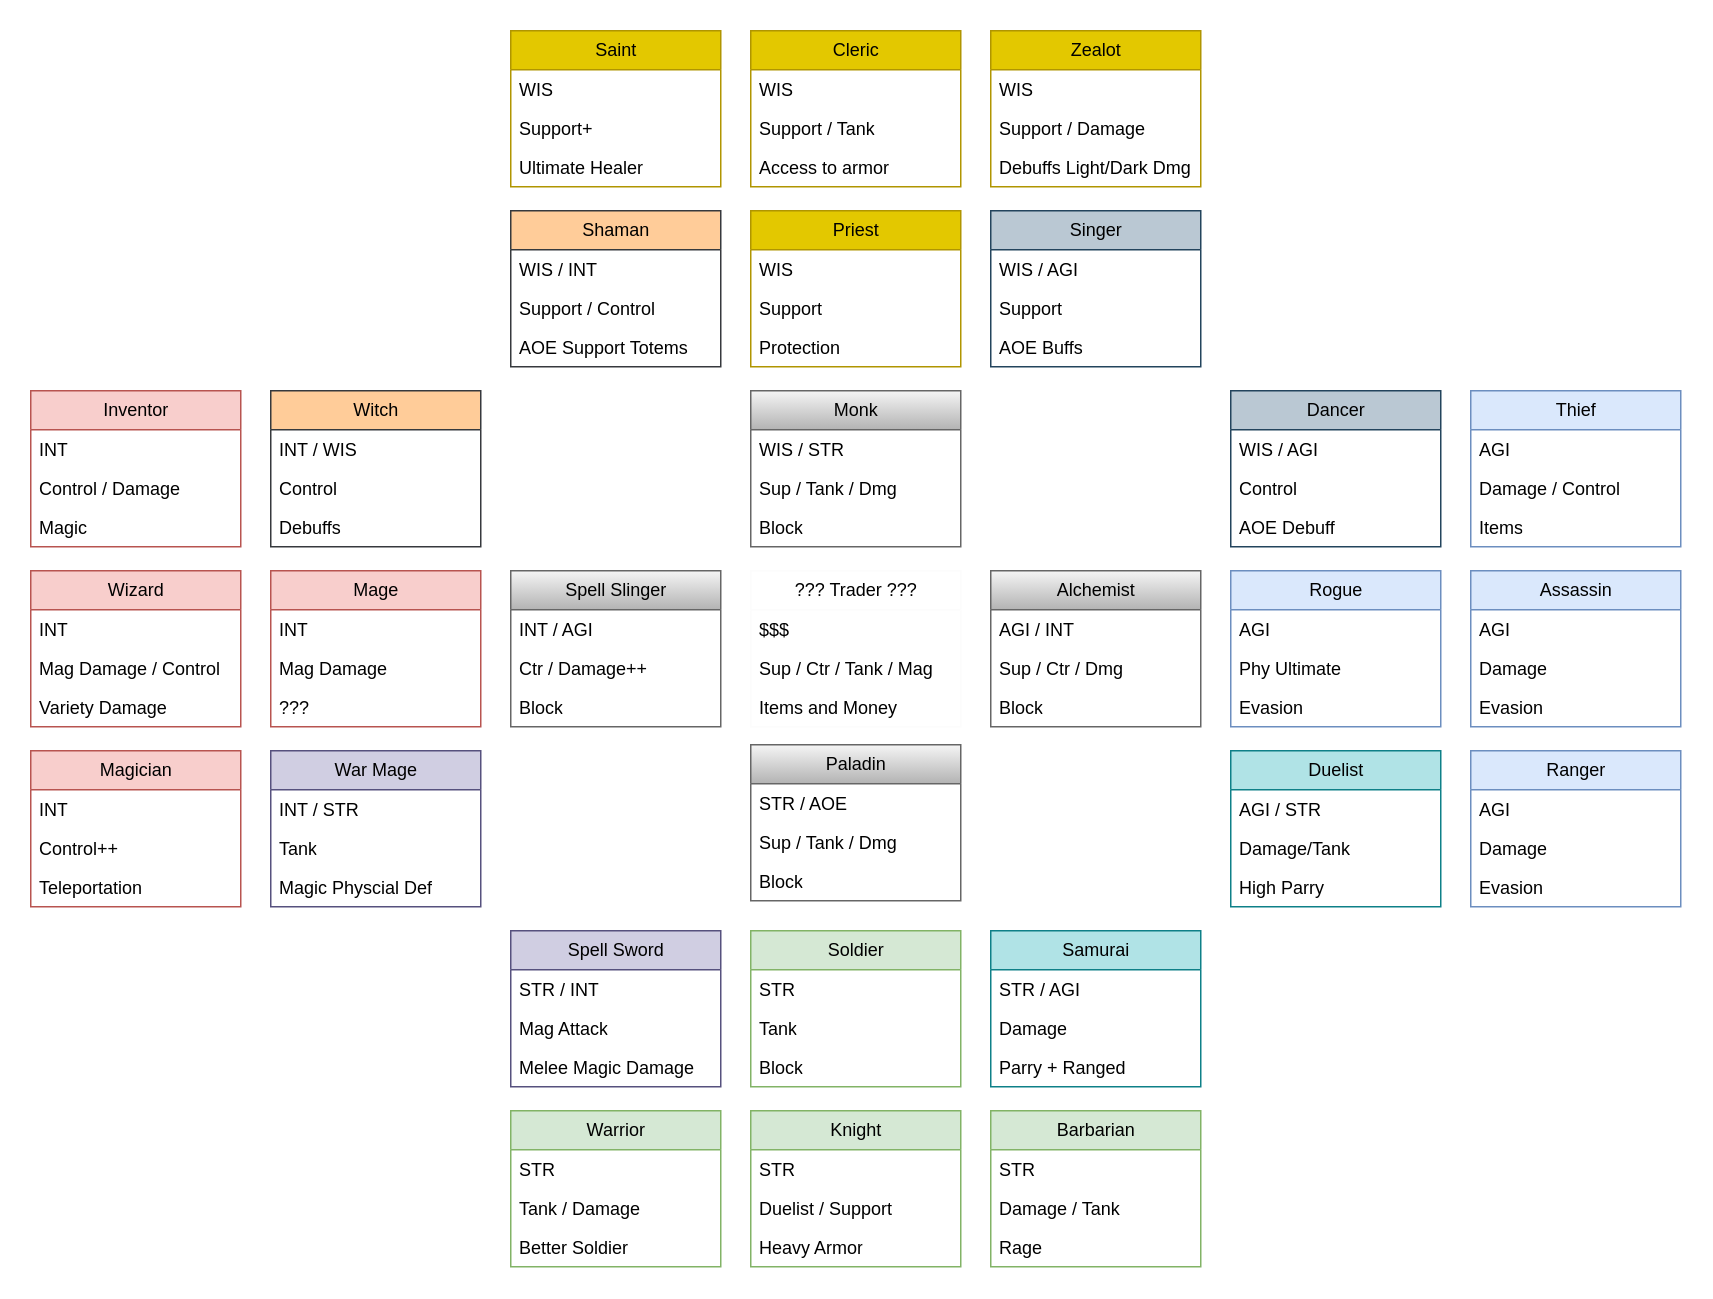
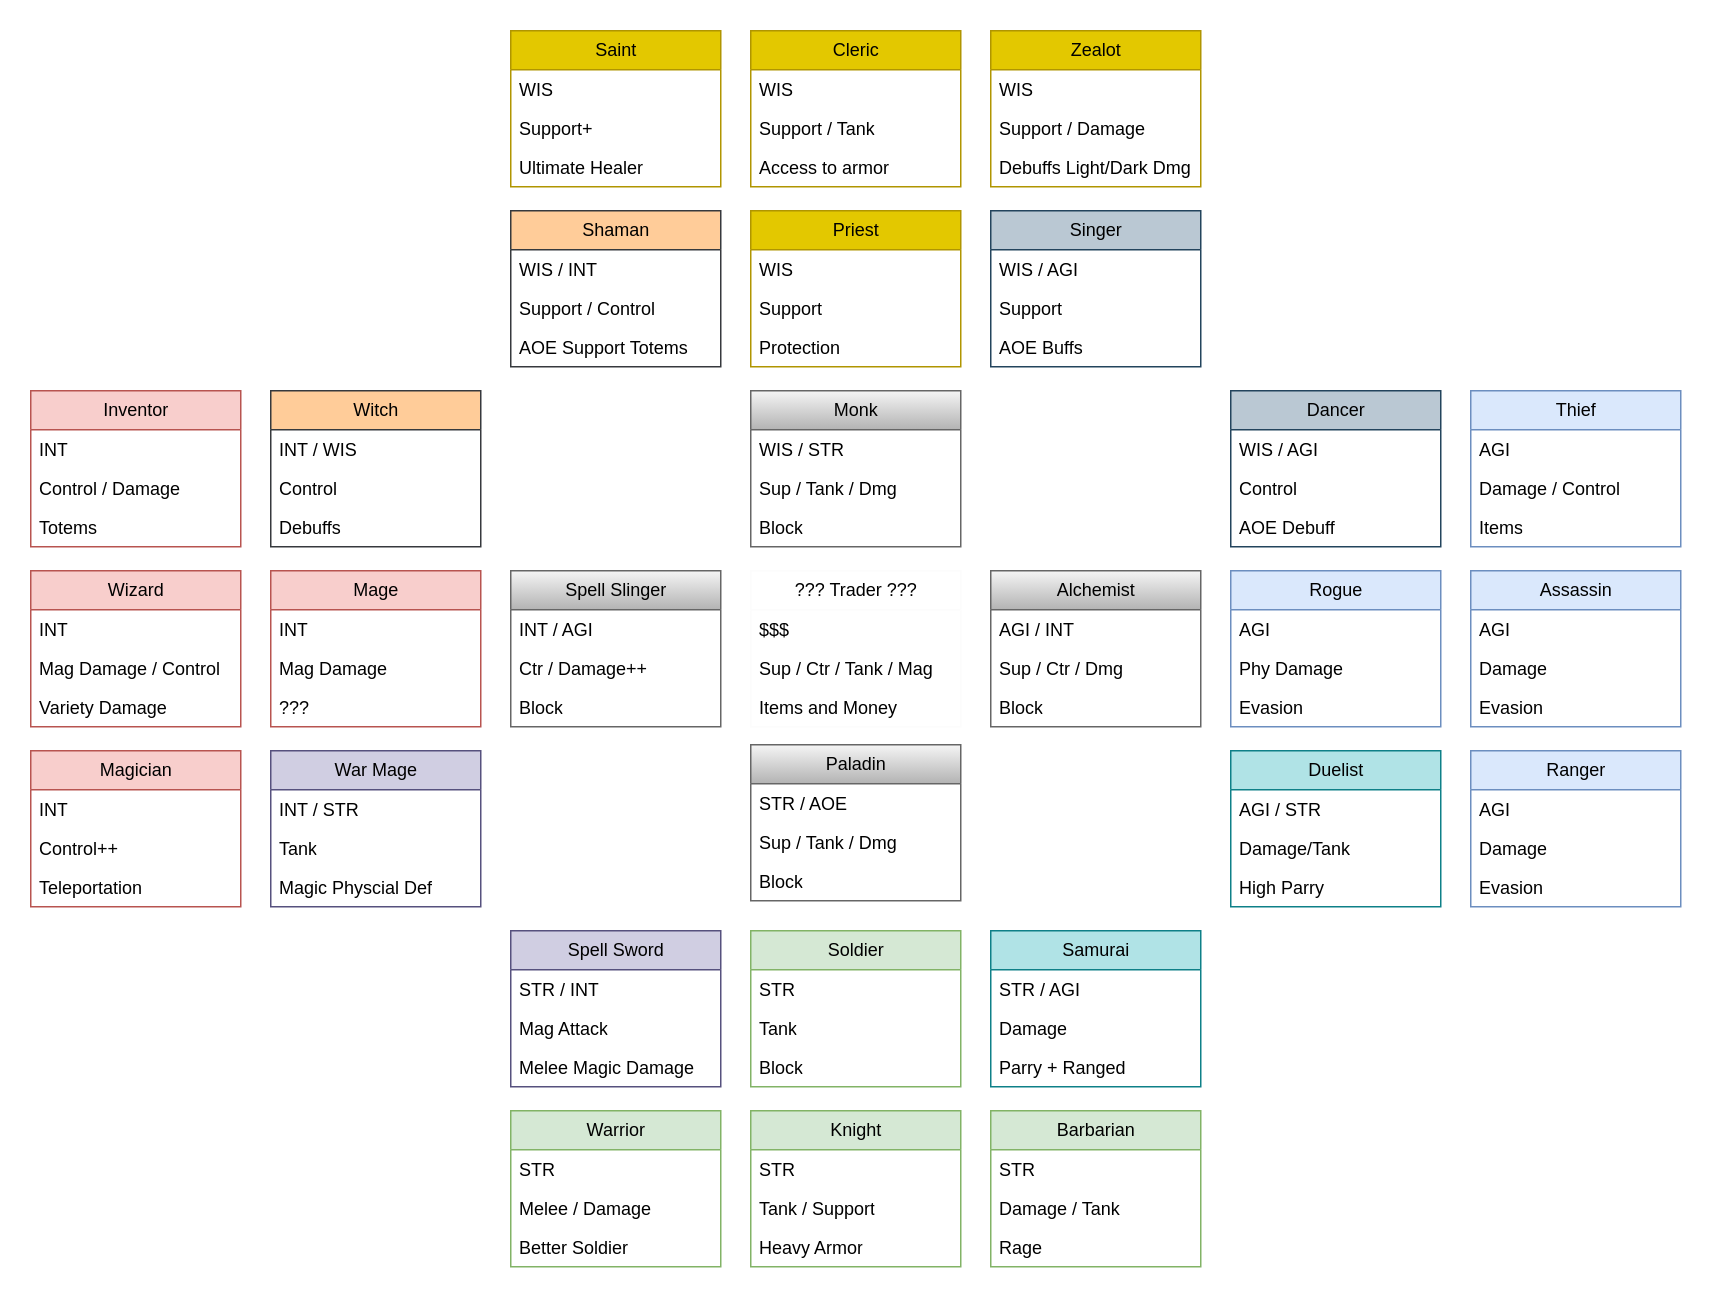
(63, 529) -> (70, 529)
(1293, 670) -> (1288, 670)
(581, 1210) -> (583, 1210)
(836, 1210) -> (826, 1210)
